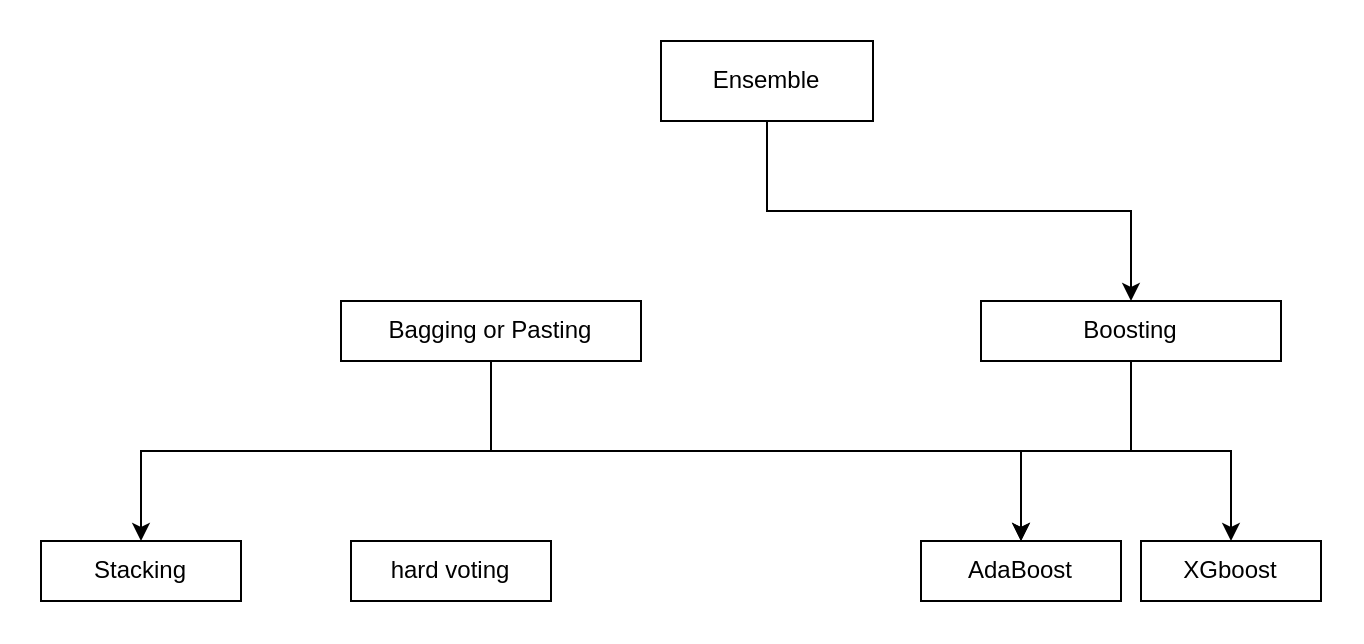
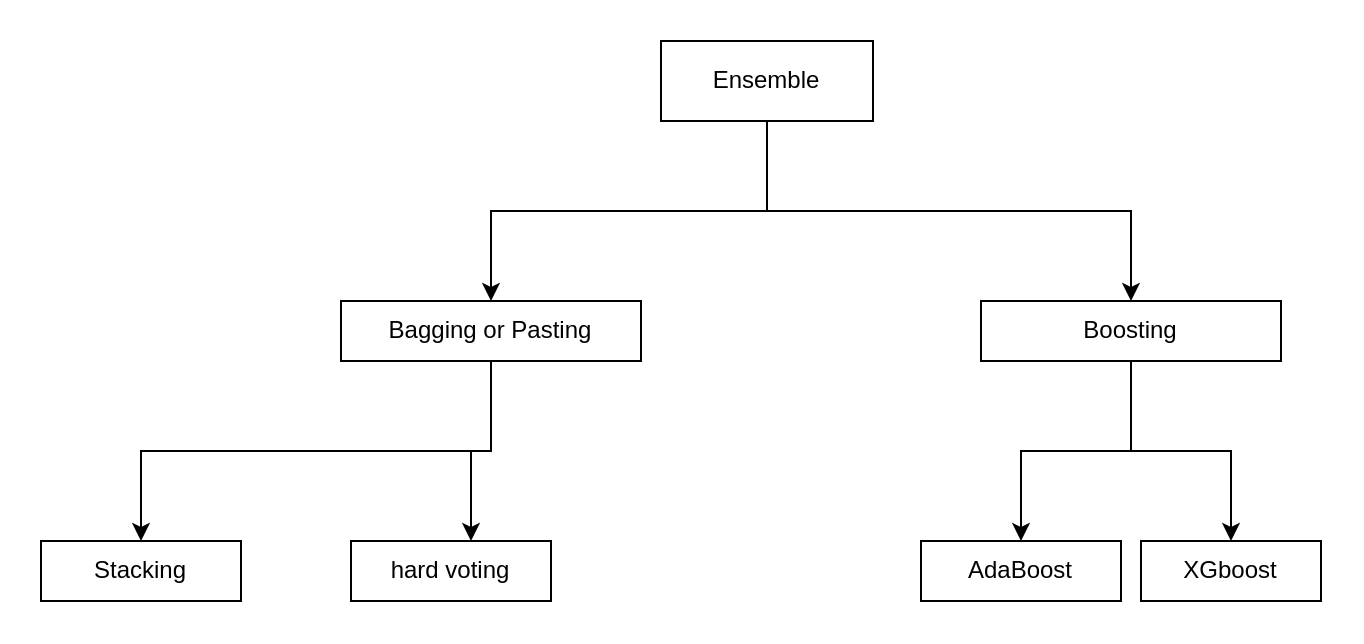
none -> (589, 211)
(756, 451) -> (471, 491)
